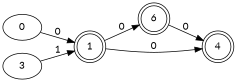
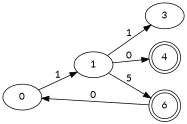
(122, 27) -> (129, 79)
(183, 31) -> (99, 102)
(58, 32) -> (58, 75)
(90, 47) -> (94, 65)
(54, 57) -> (126, 42)
